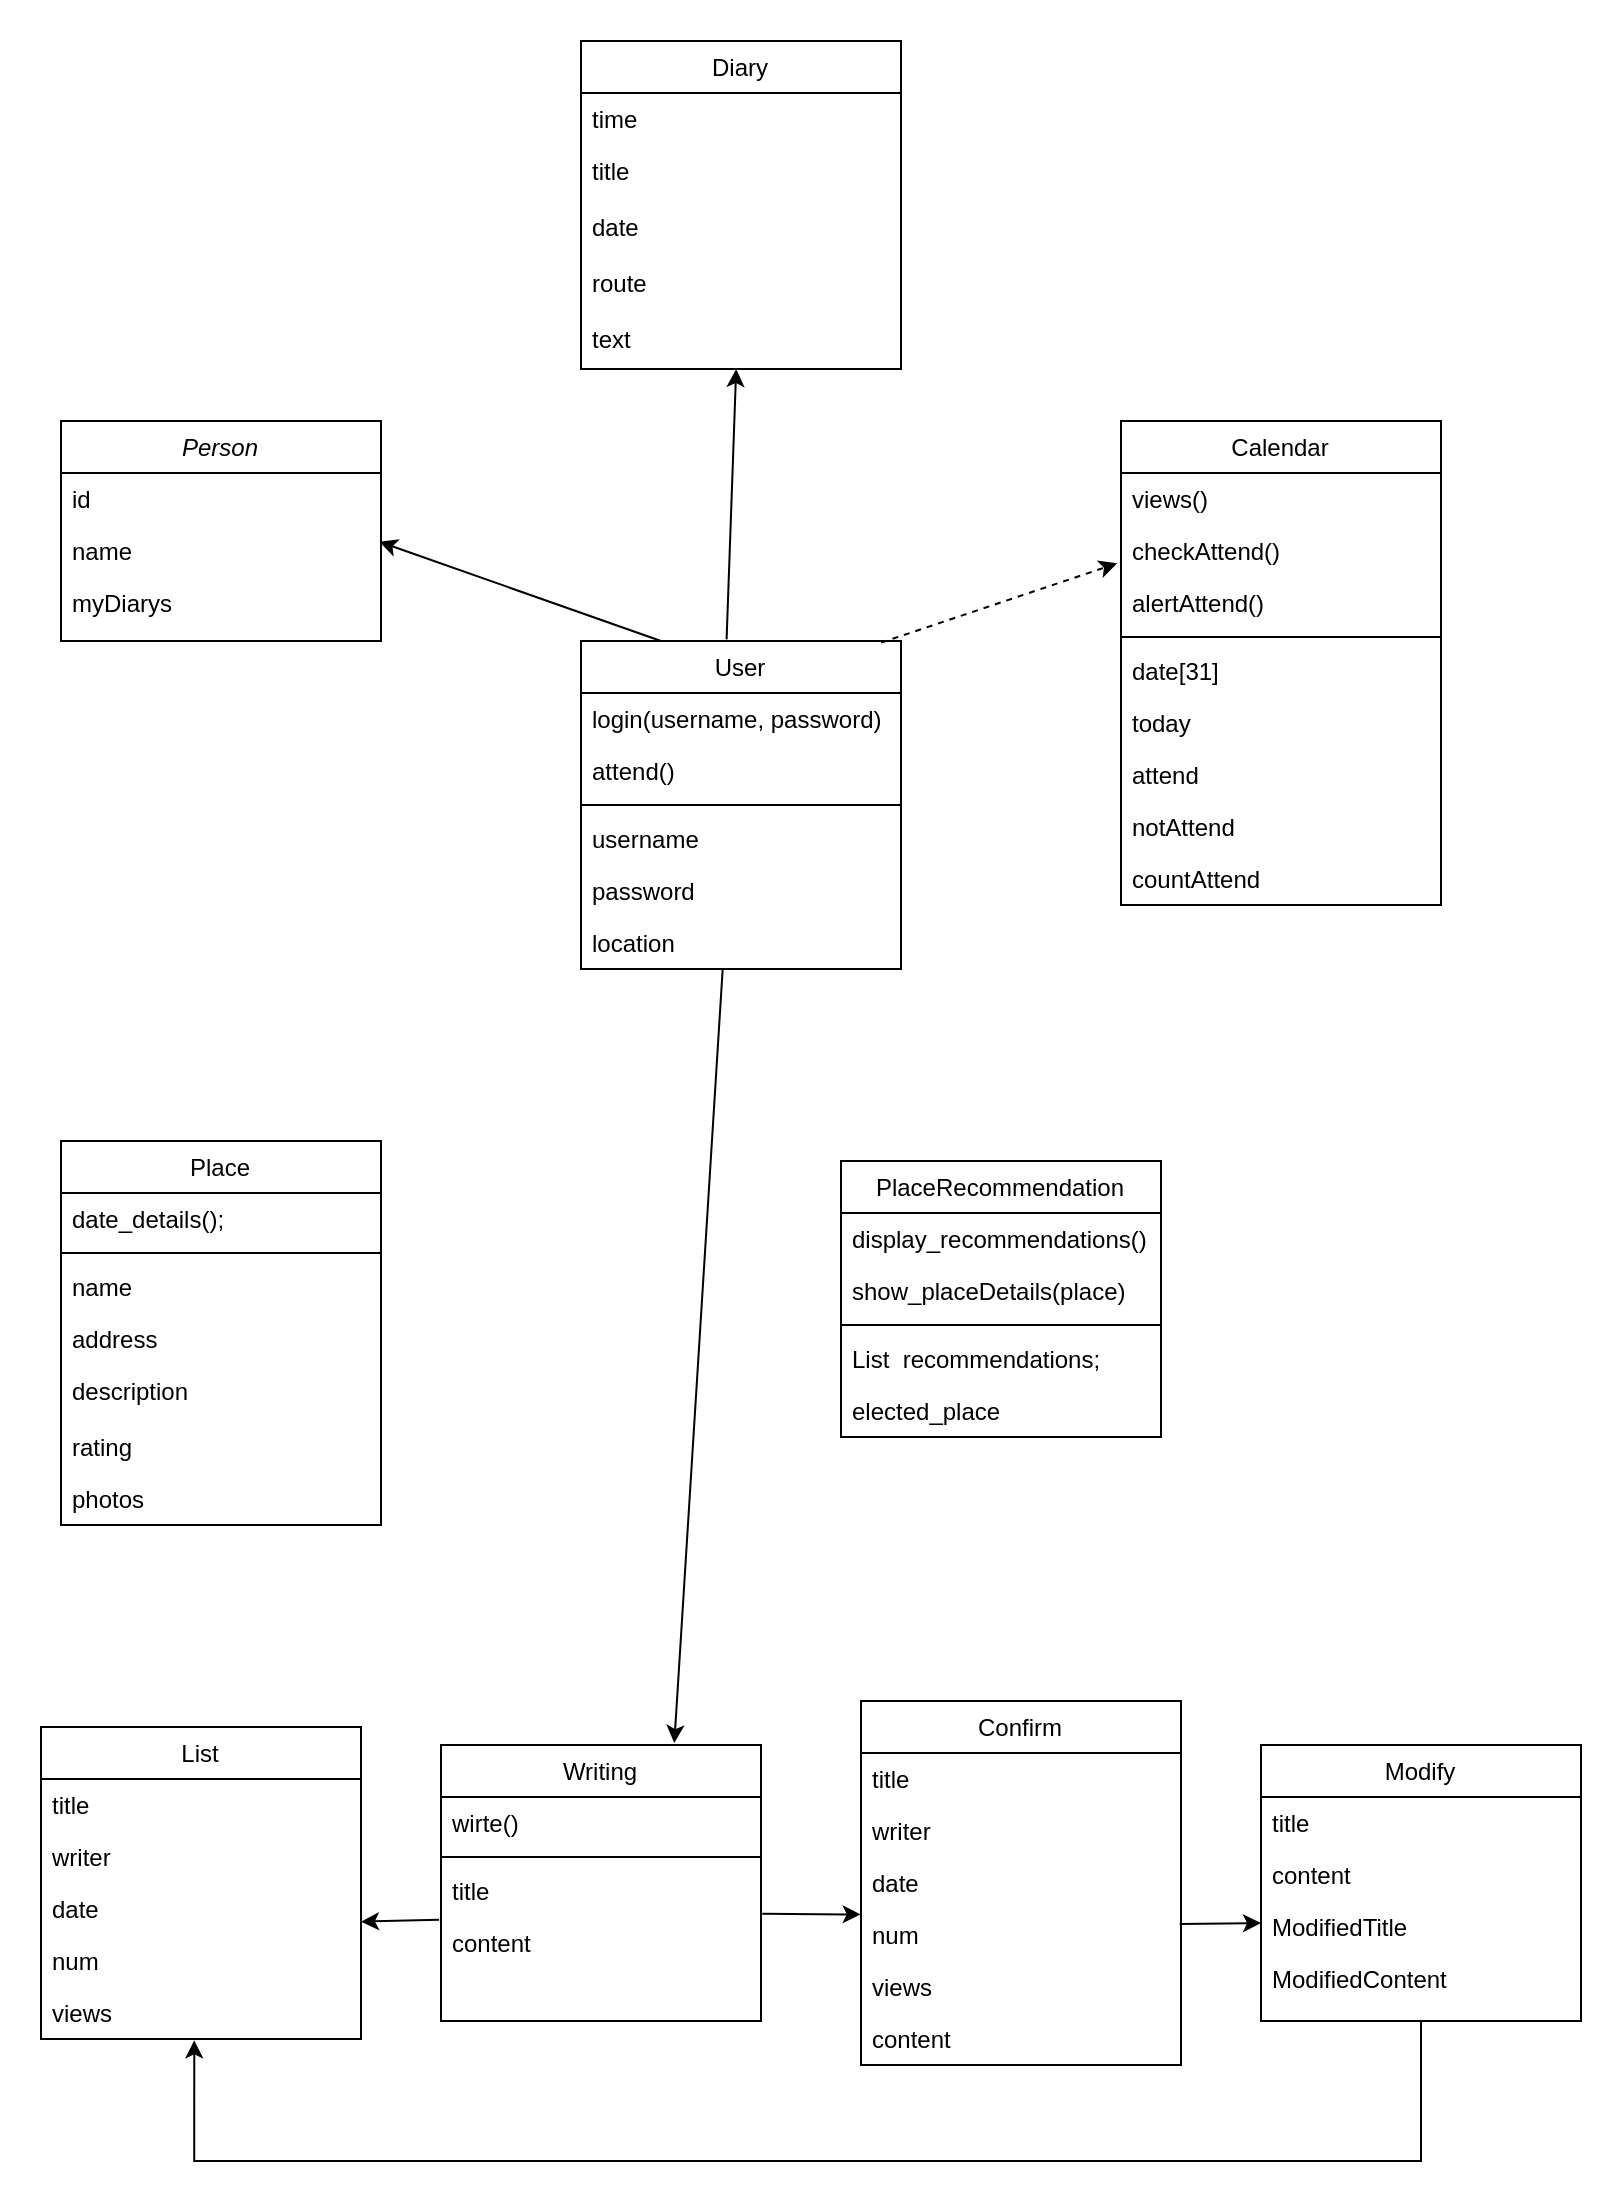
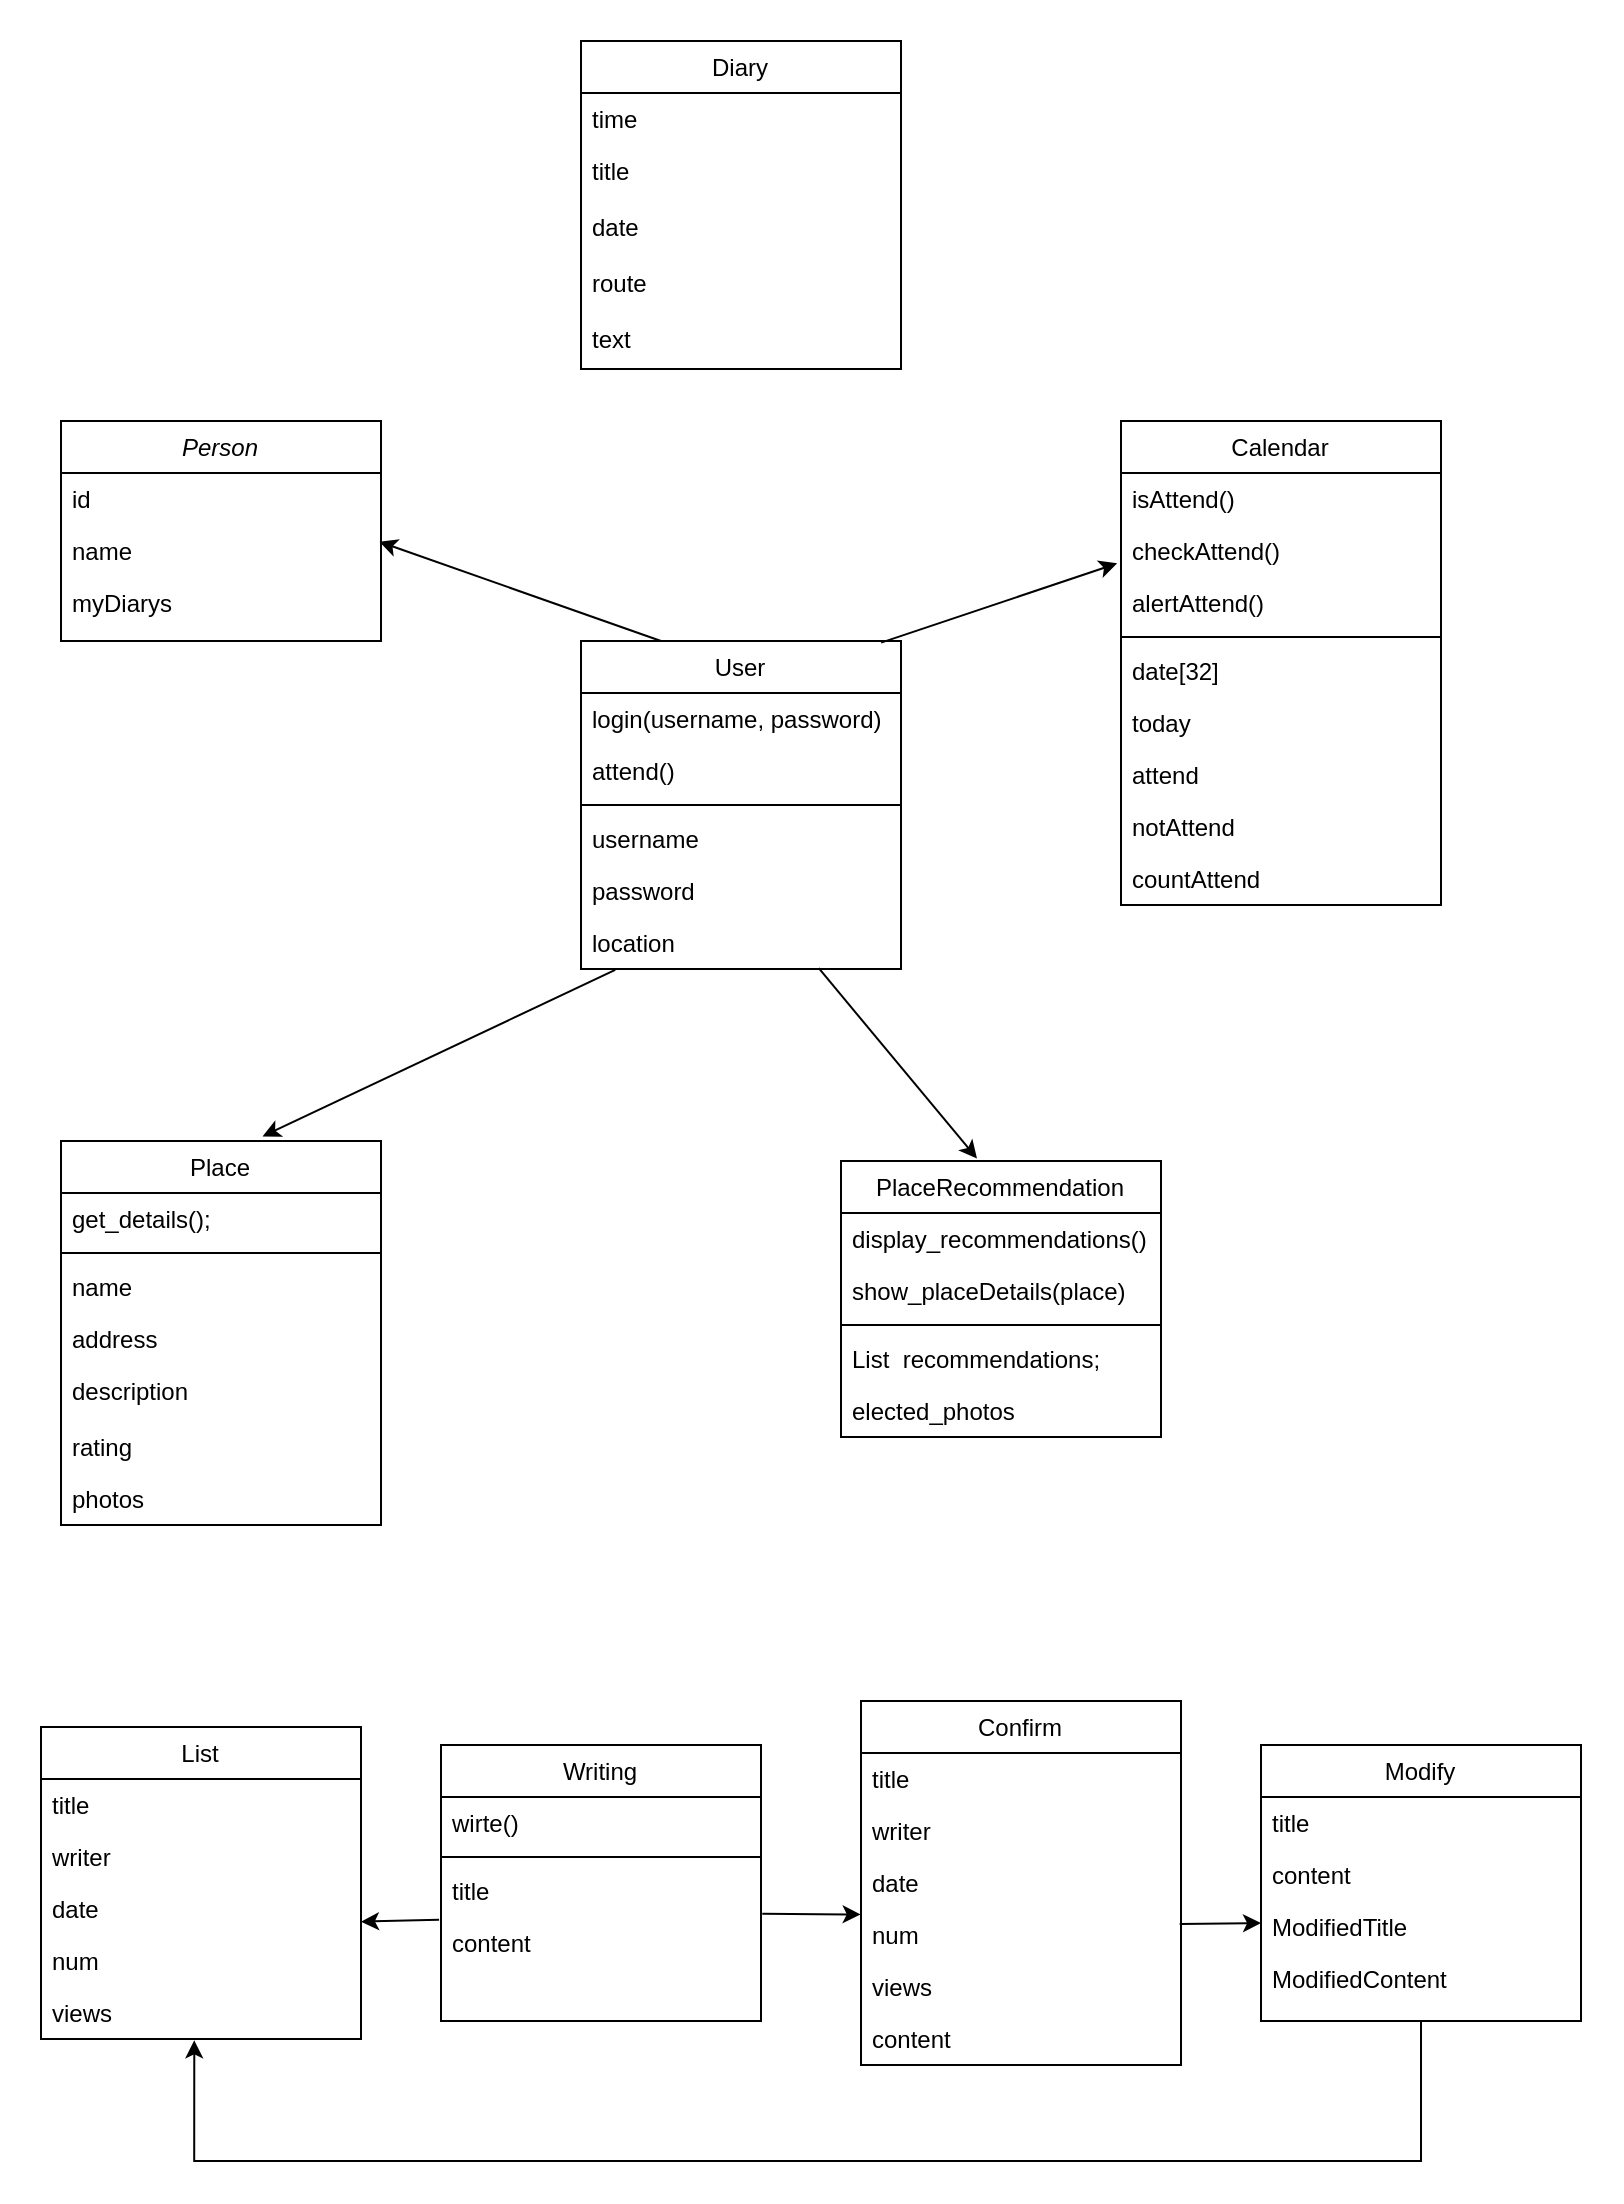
(1176, 500) -> (1196, 500)
(731, 511) -> none
(995, 604) -> (995, 604)
(1186, 672) -> (1186, 672)
none -> (442, 1052)
none -> (896, 1061)
(163, 1220) -> (157, 1220)
(699, 1352) -> none
(933, 1412) -> (943, 1412)
